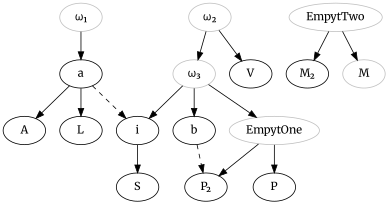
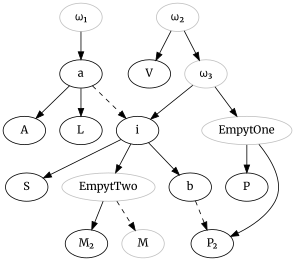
(348, 42) -> (124, 212)
(194, 98) -> (161, 156)
none -> (125, 155)
